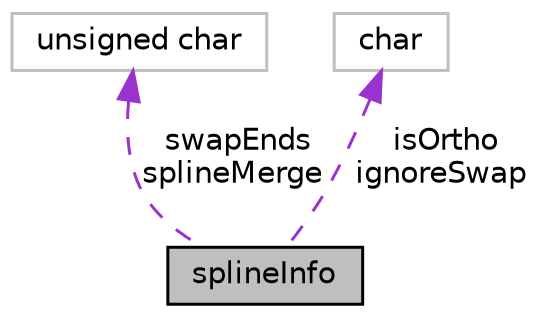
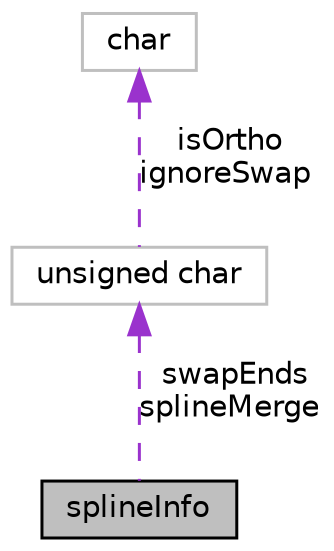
(334, 176) -> (139, 174)
